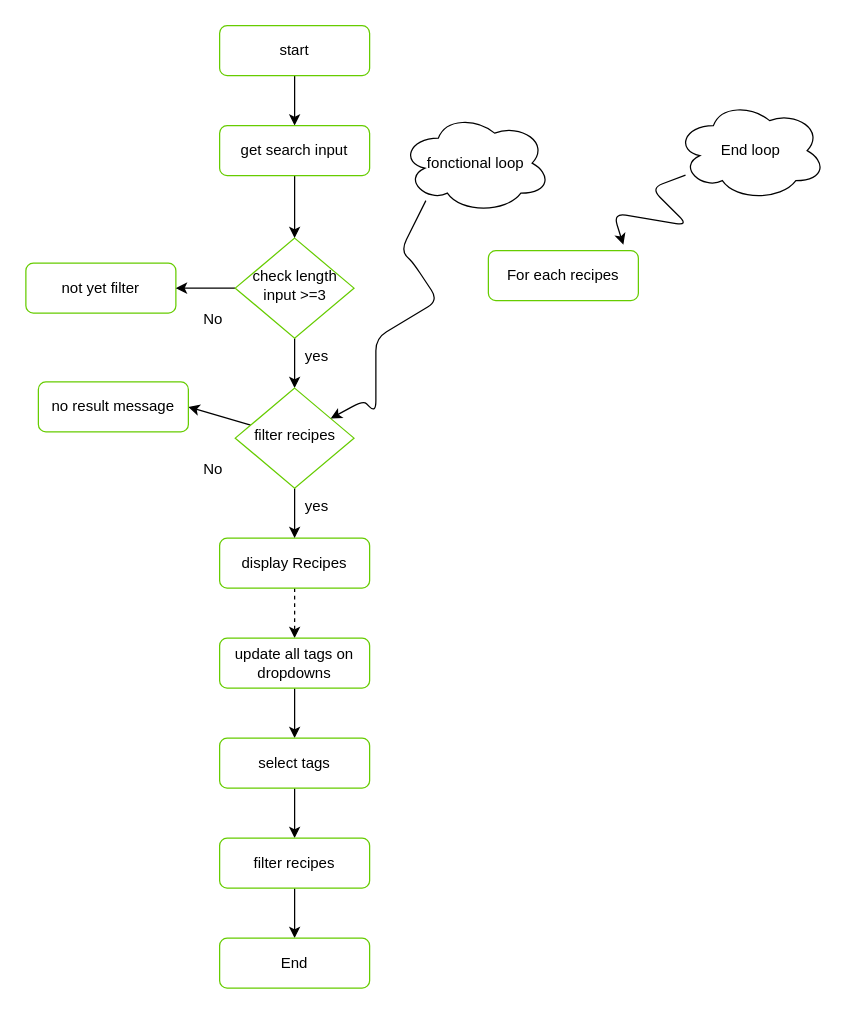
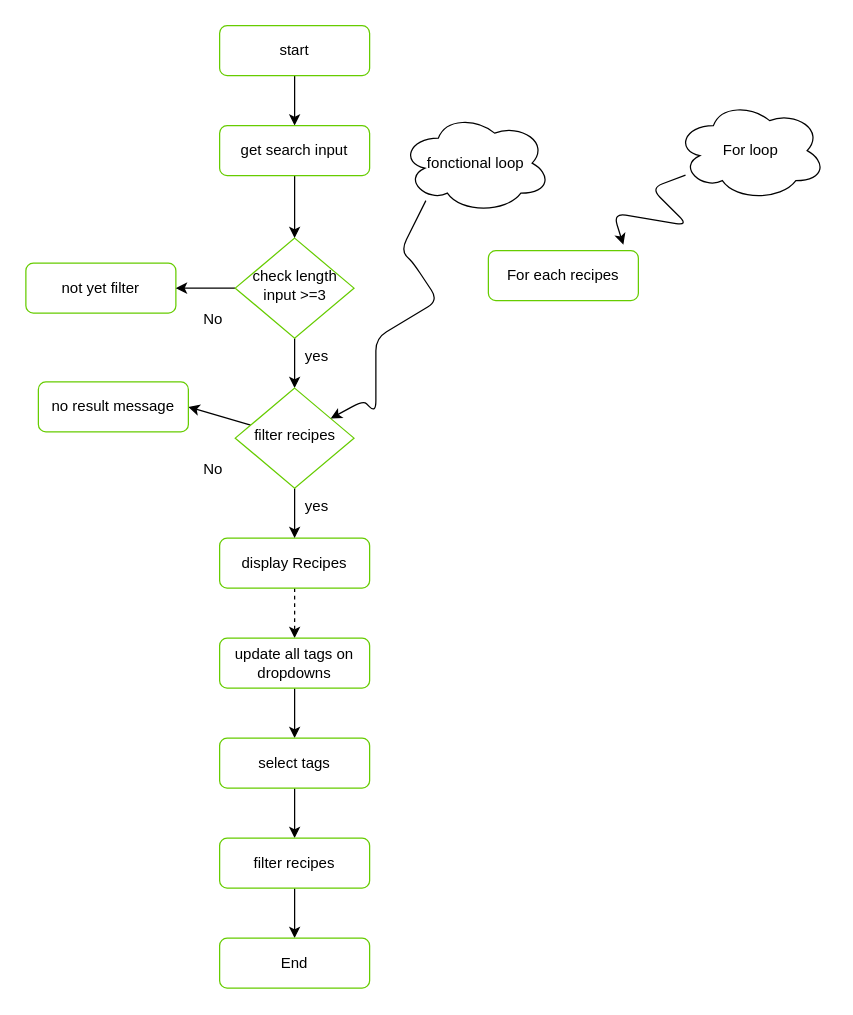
(751, 151) -> (751, 151)
